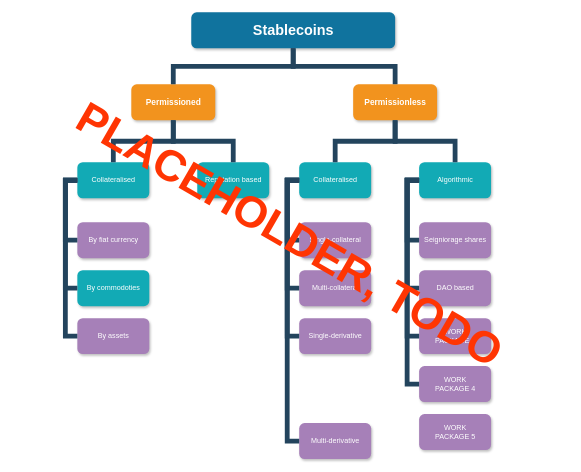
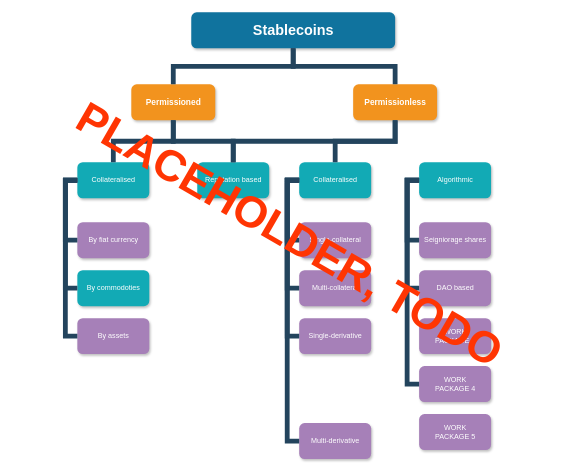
(436, 141) -> (284, 141)
(414, 336) -> none
